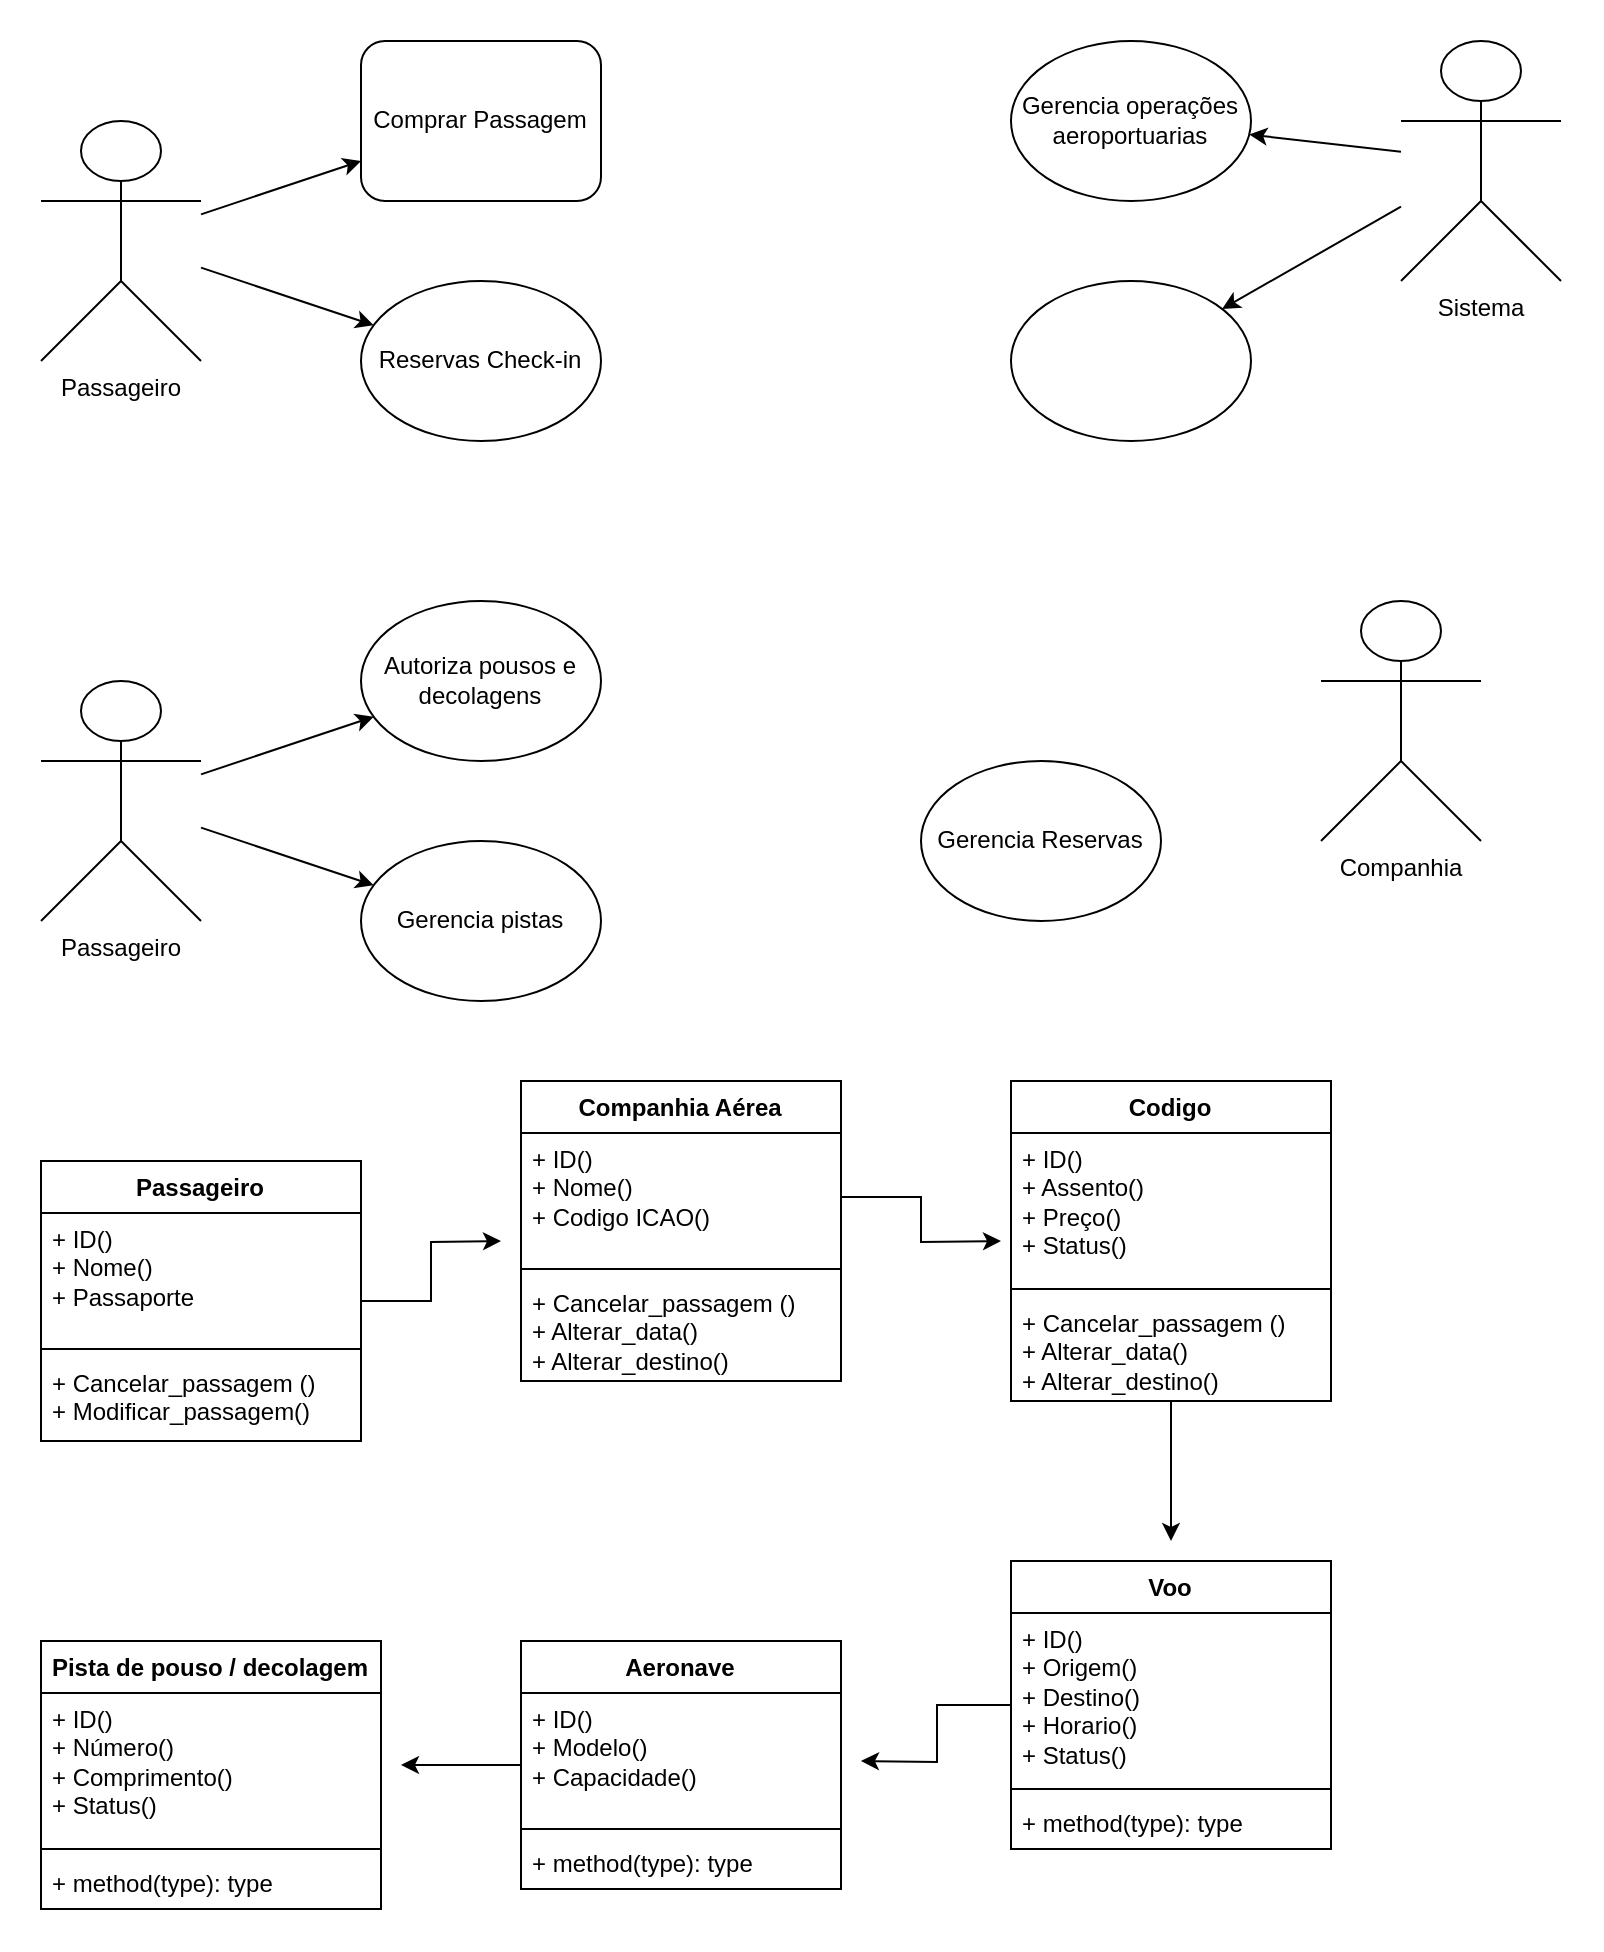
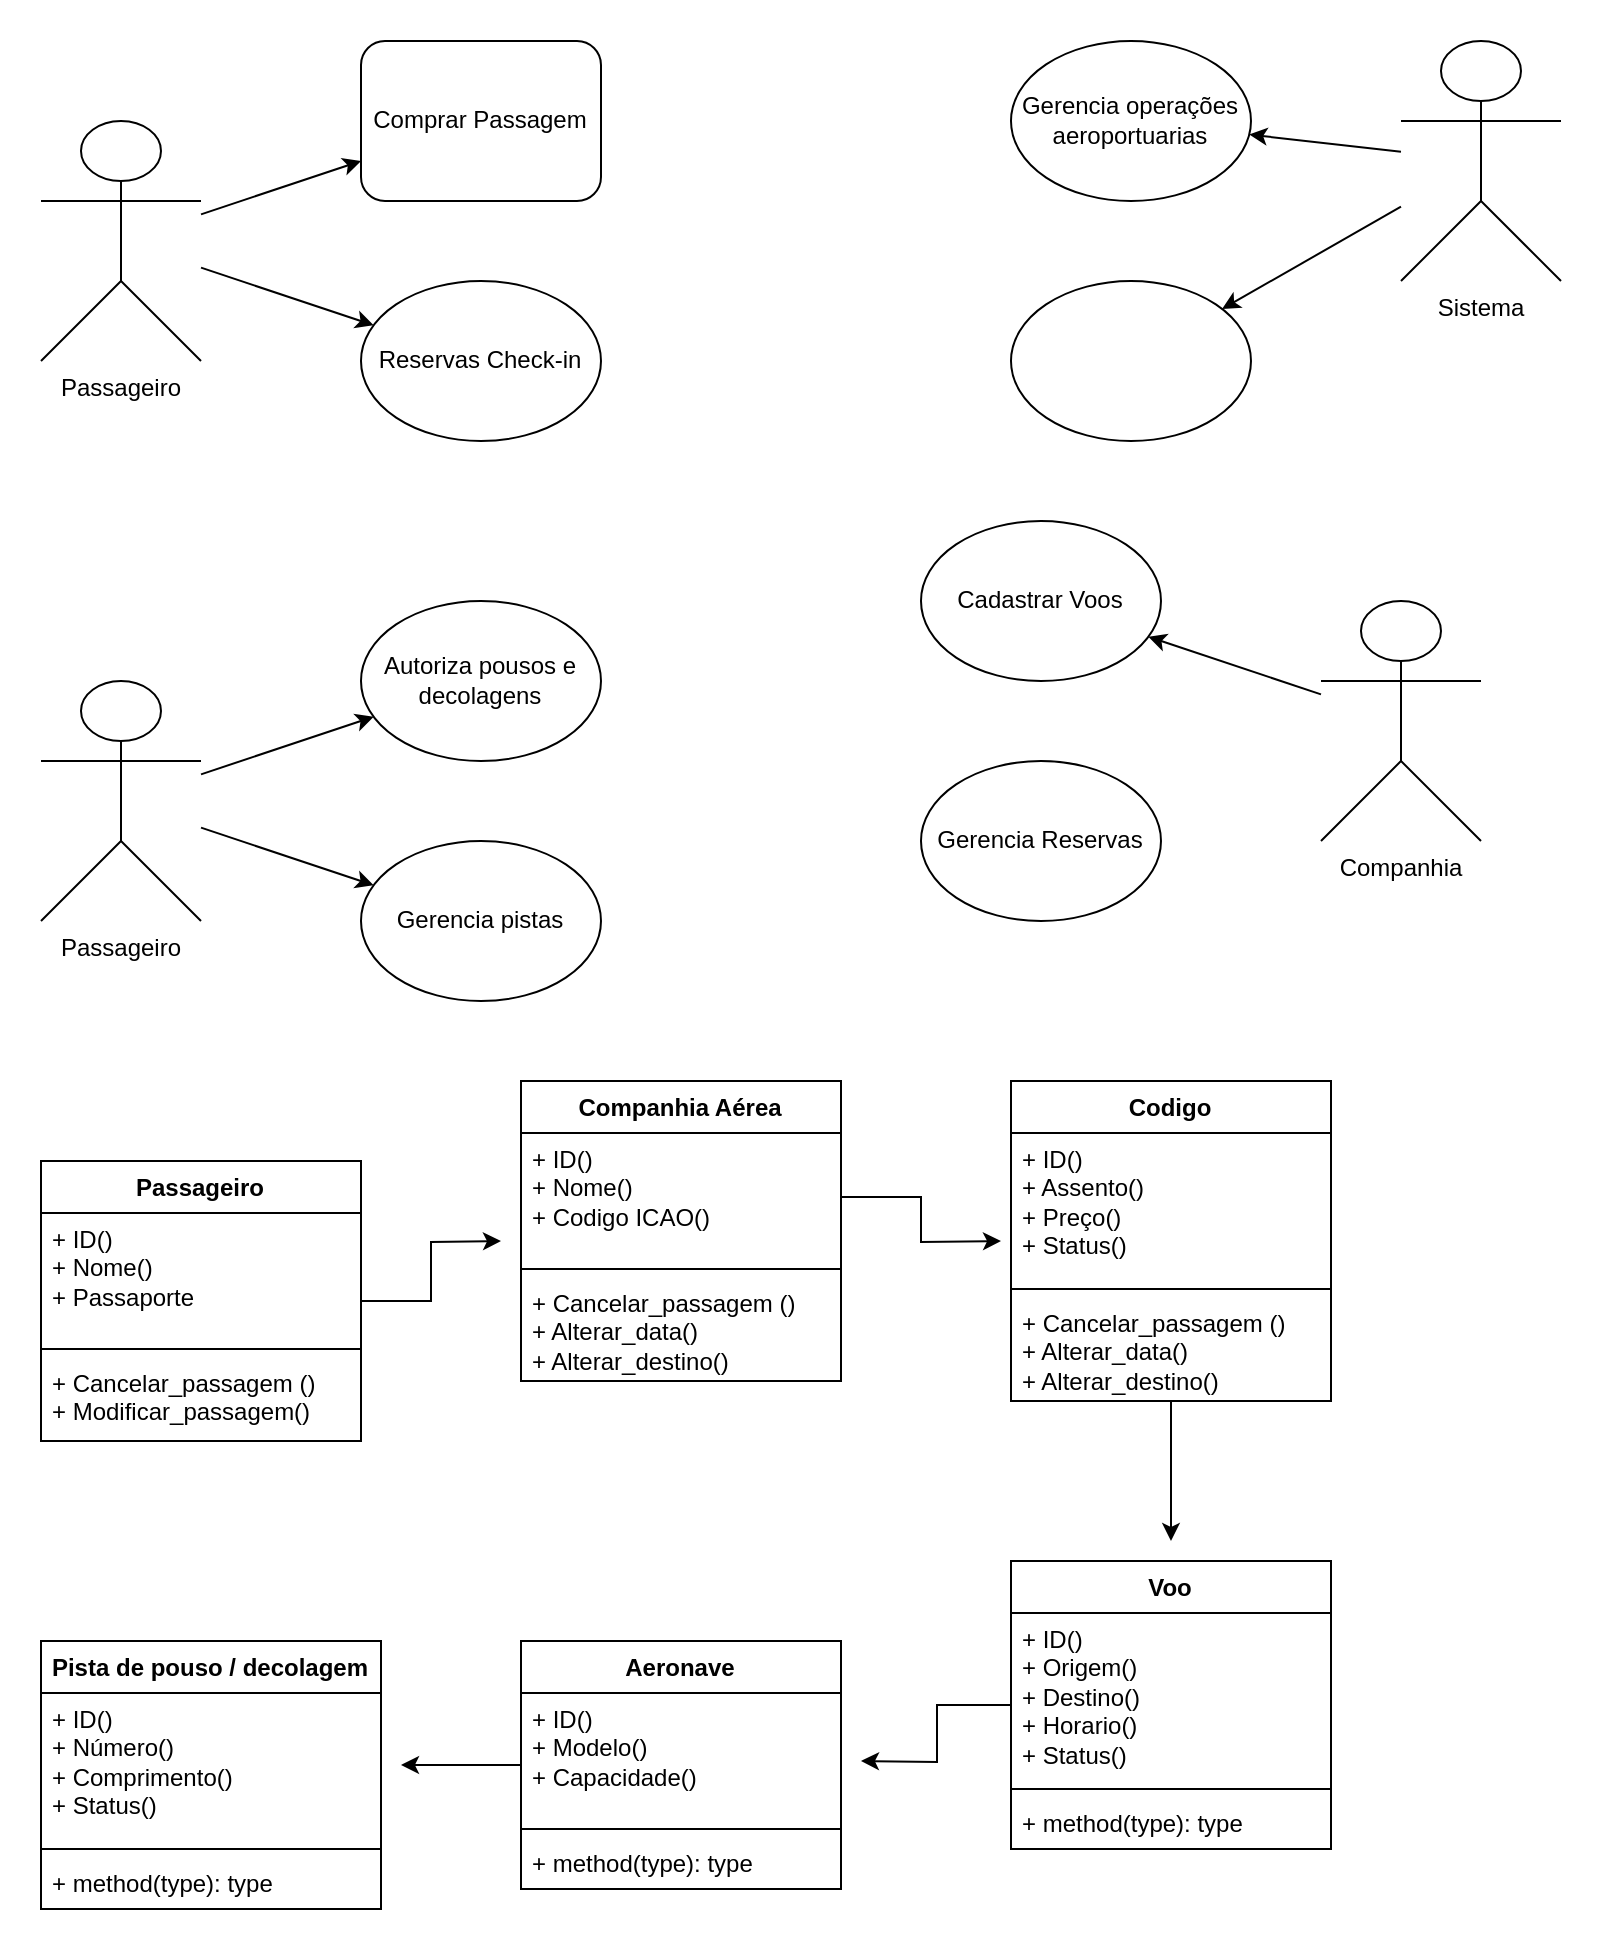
none -> (1041, 601)
none -> (1241, 668)
